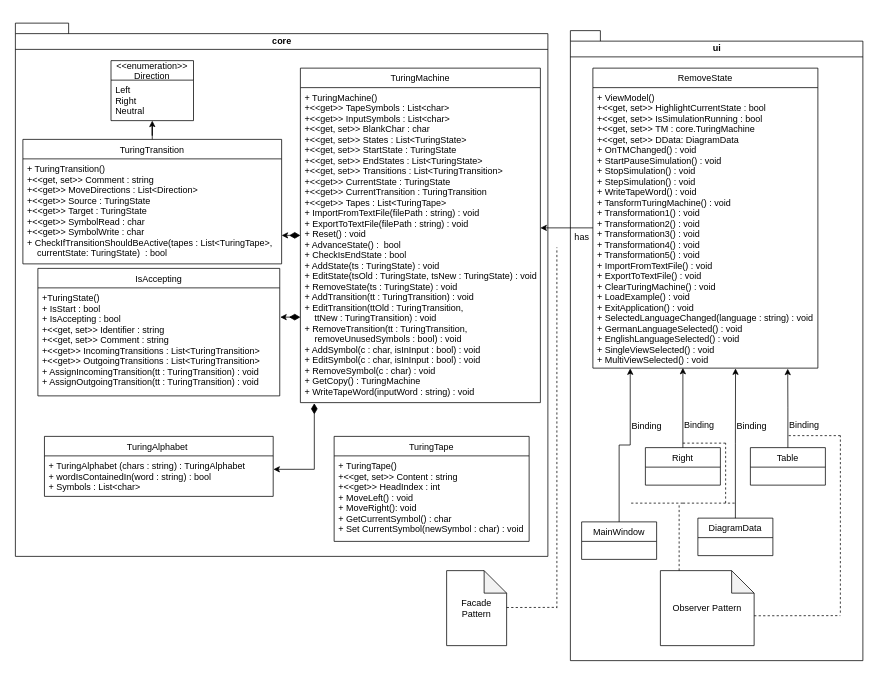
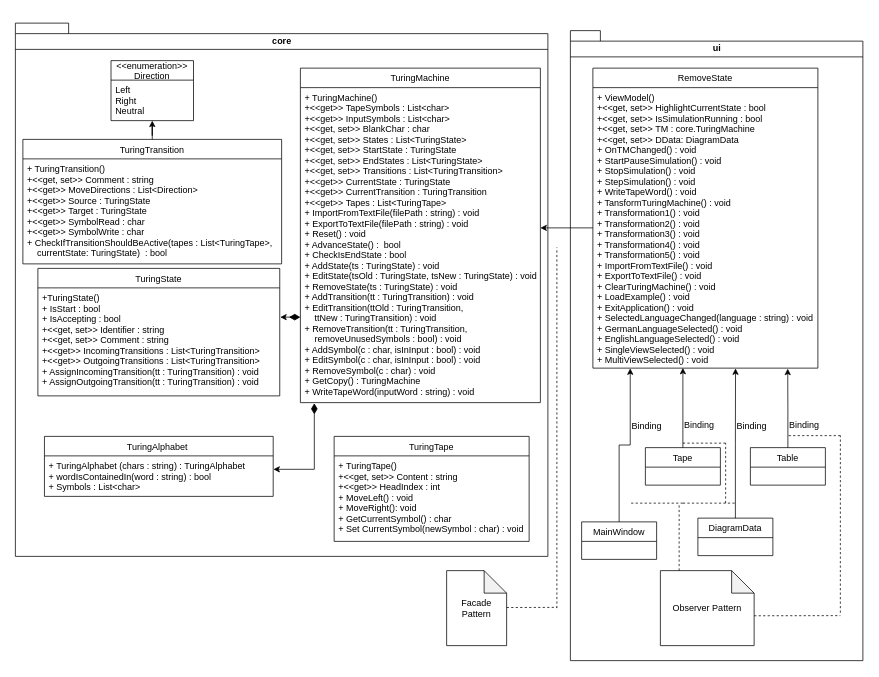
(289, 235) -> none
(582, 237) -> none
(158, 278) -> (158, 278)
(683, 458) -> (683, 458)
